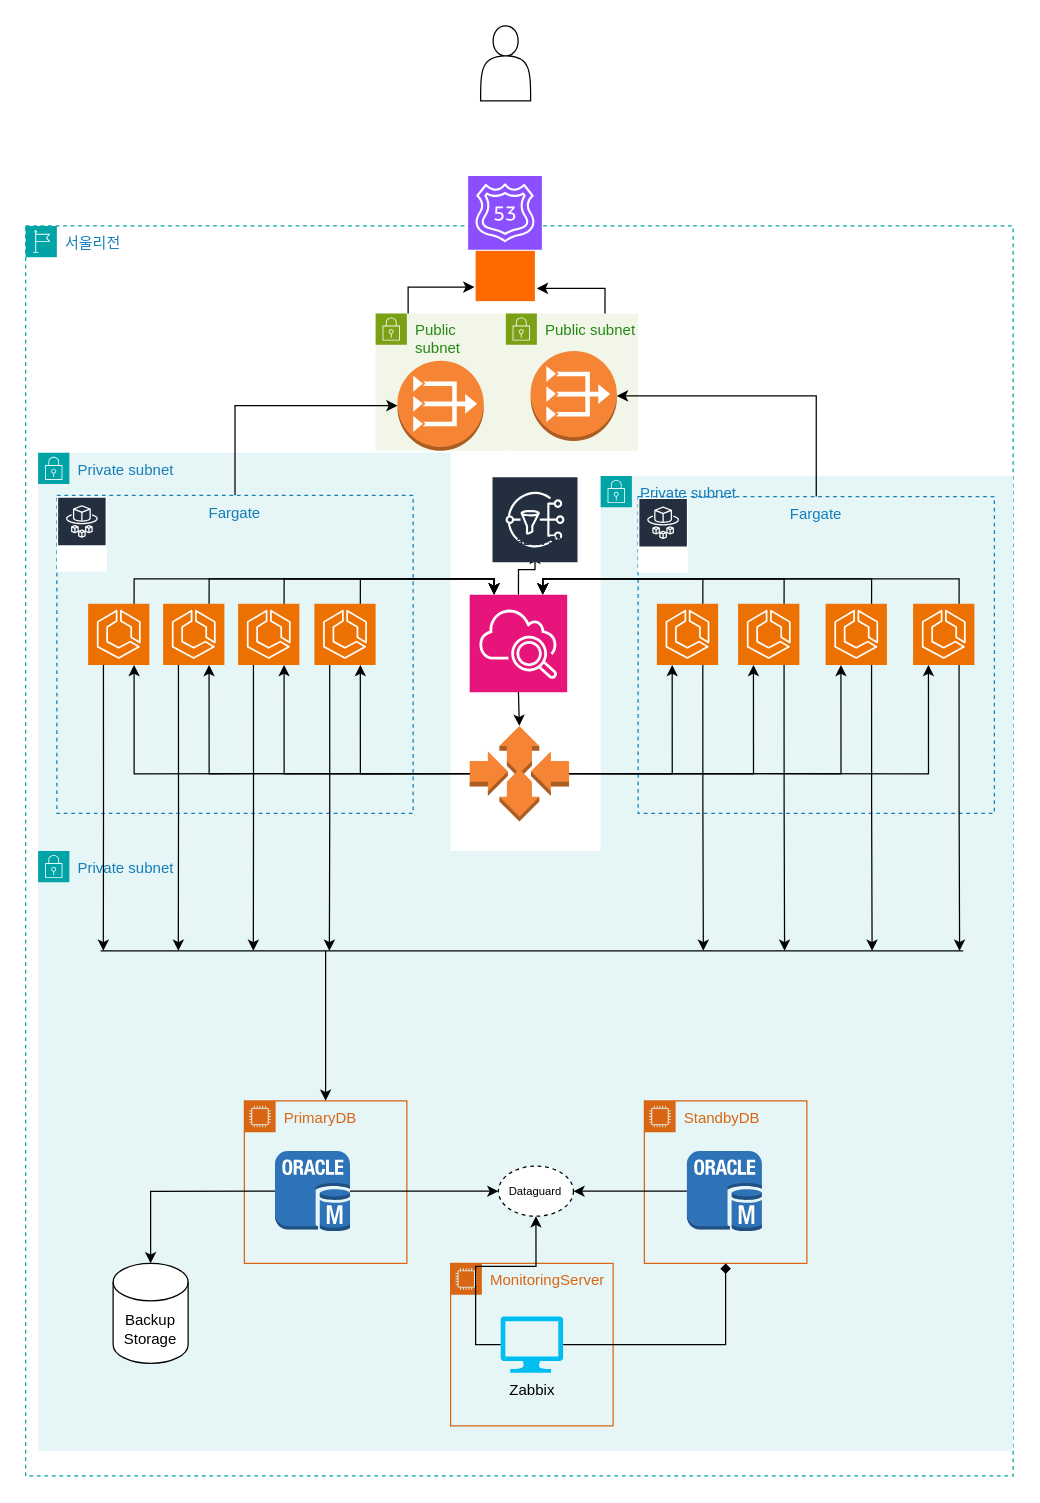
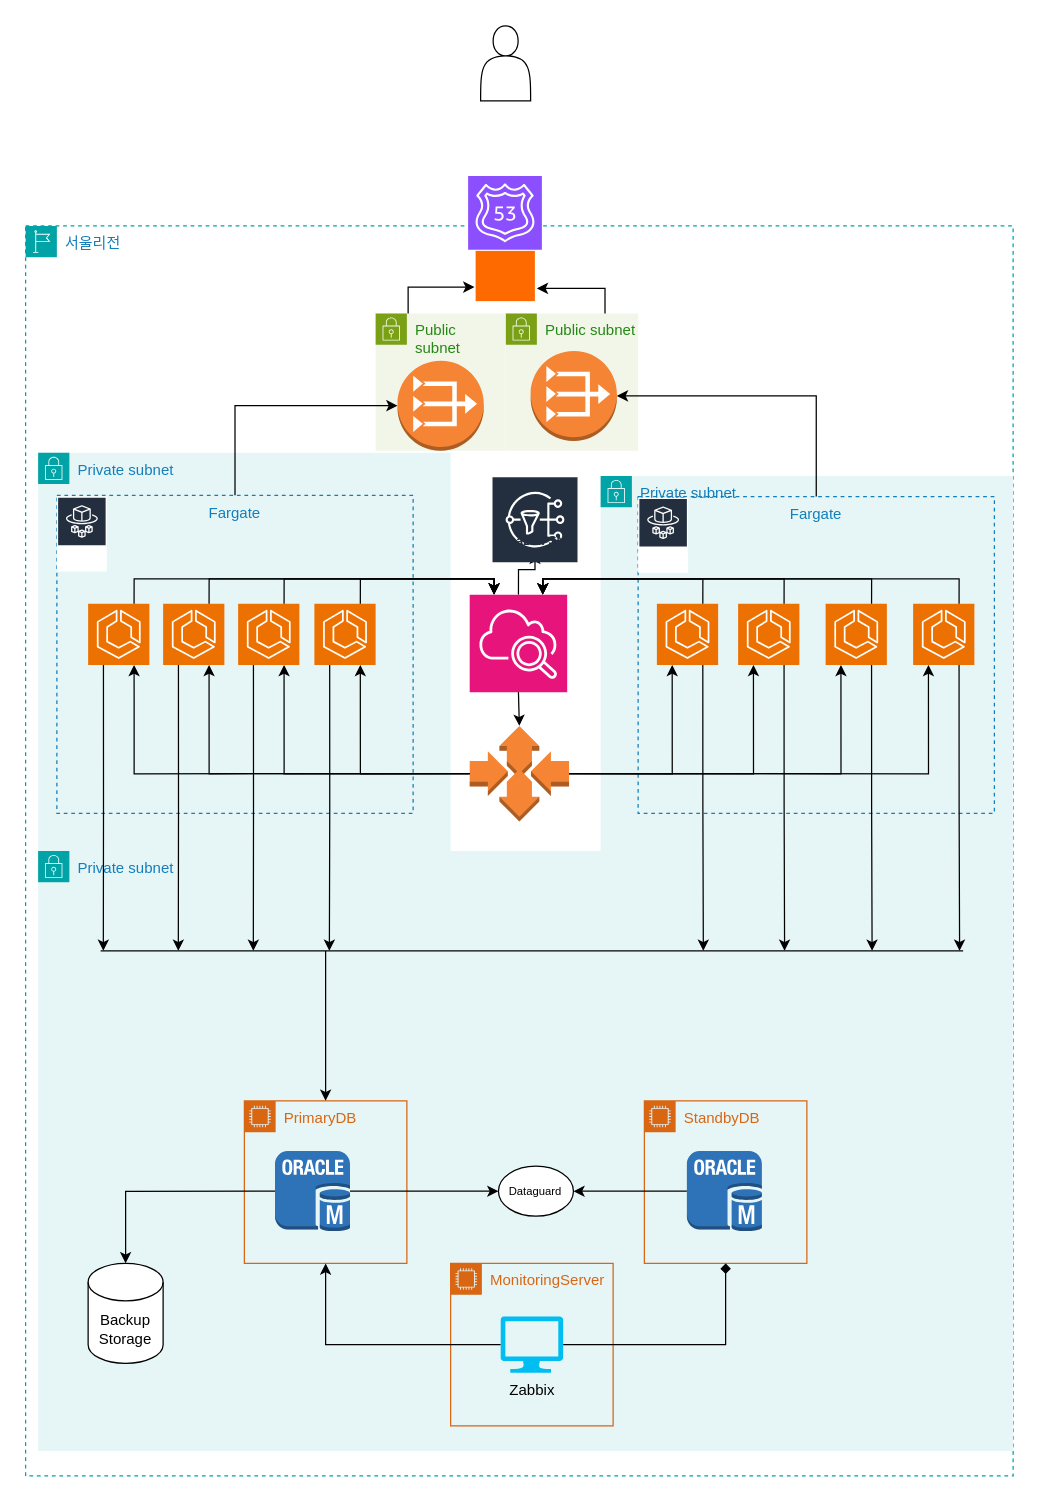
(536, 1191) -> (536, 1191)
(487, 1266) -> (365, 1344)
(151, 1313) -> (126, 1313)
